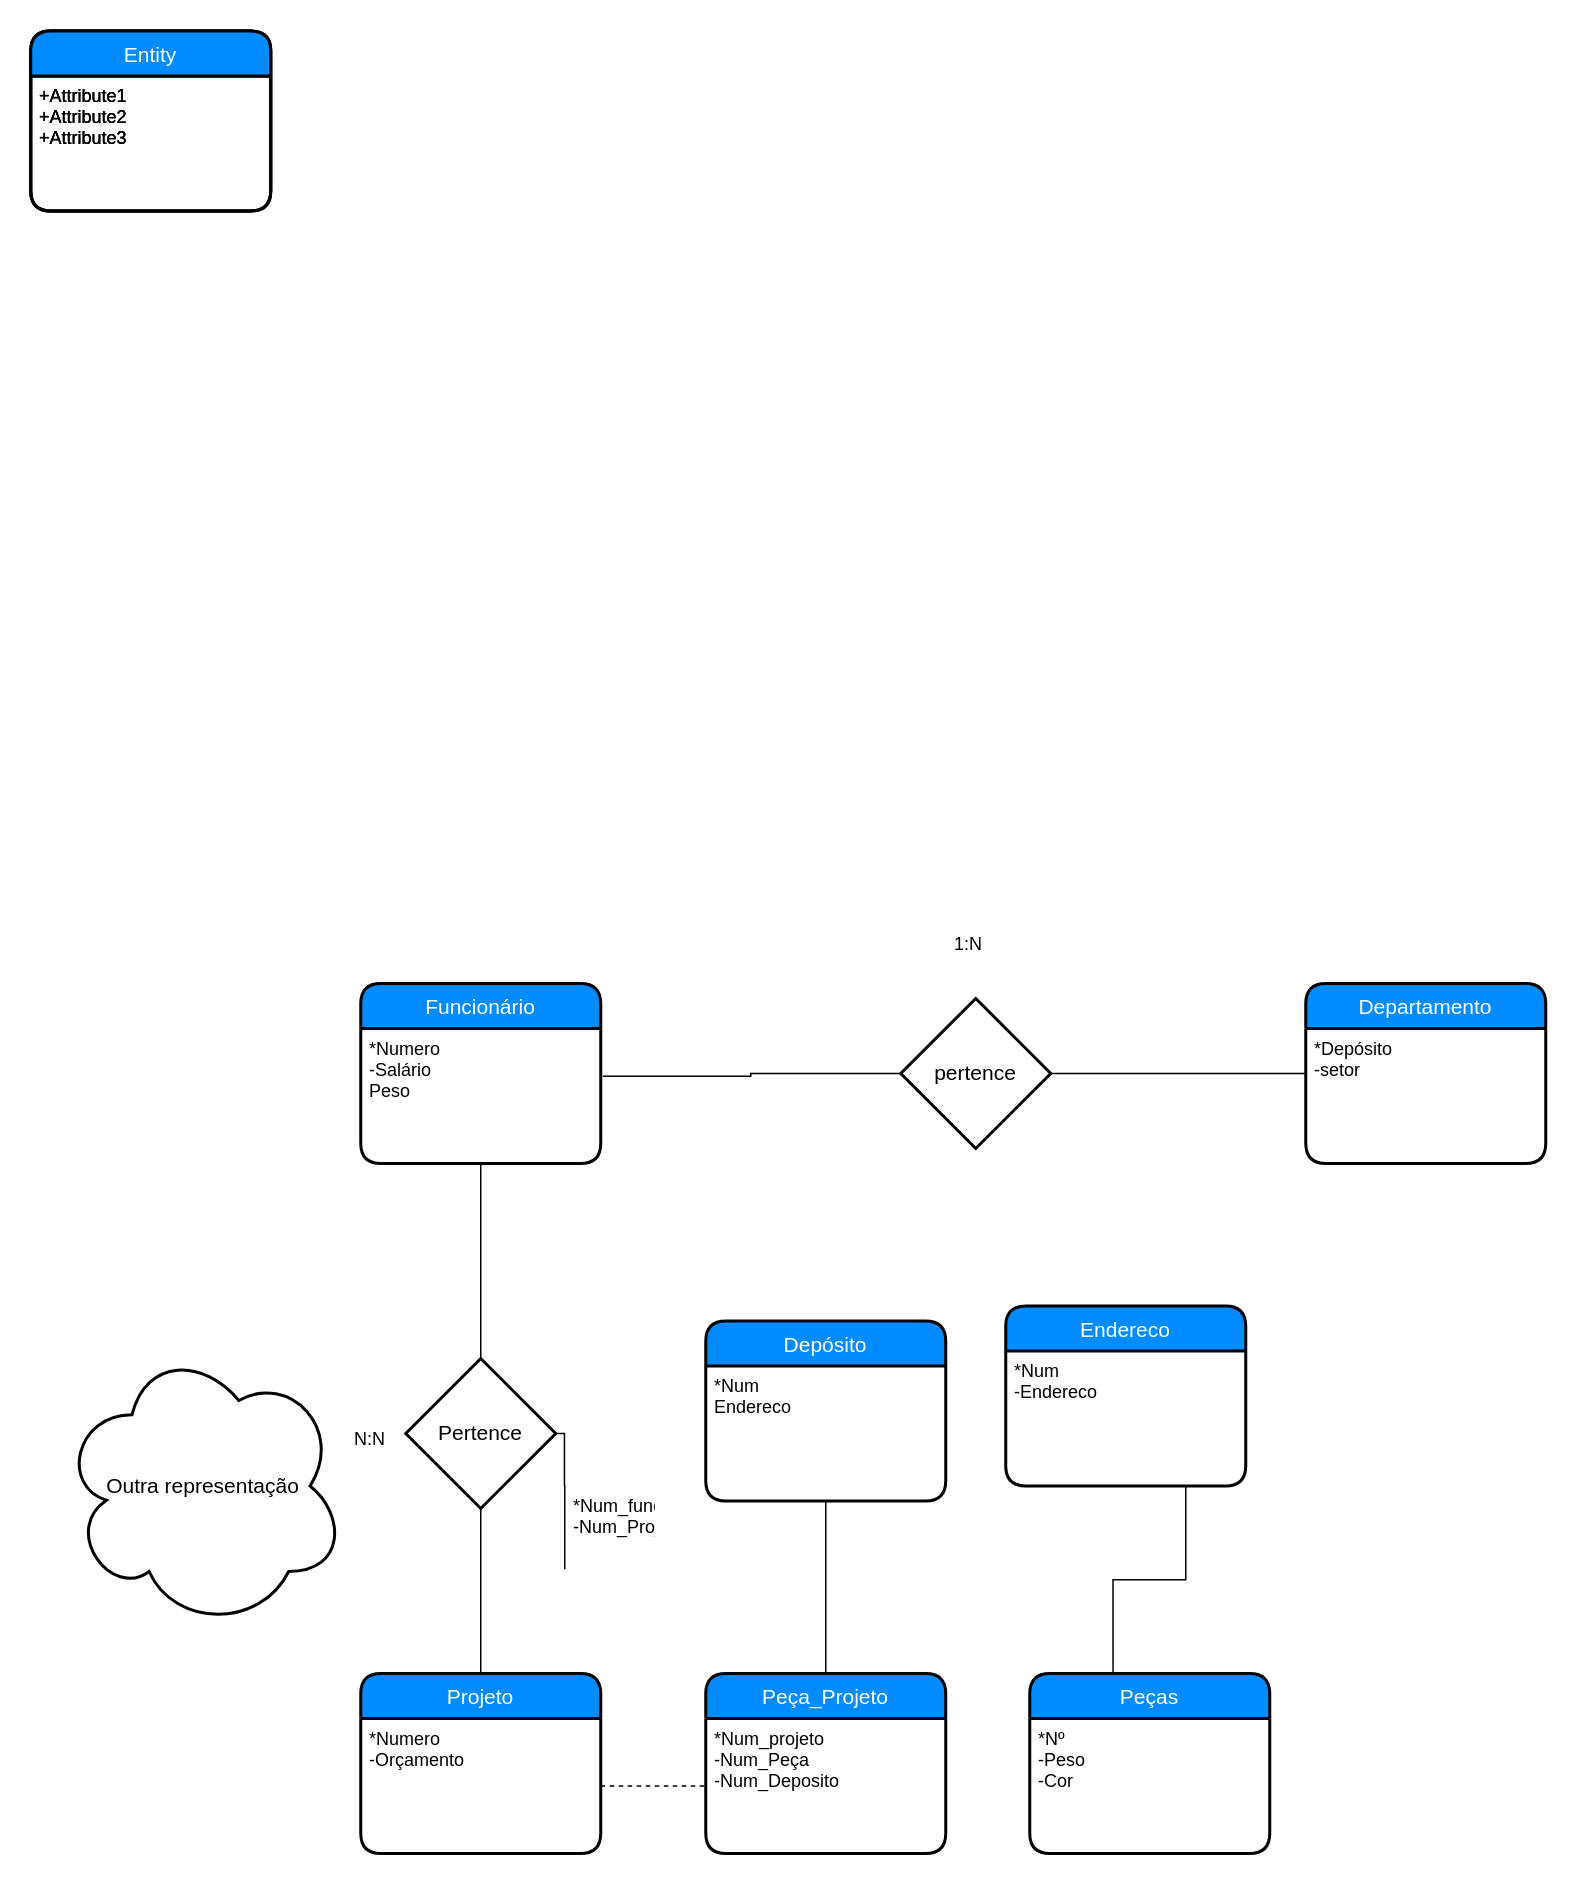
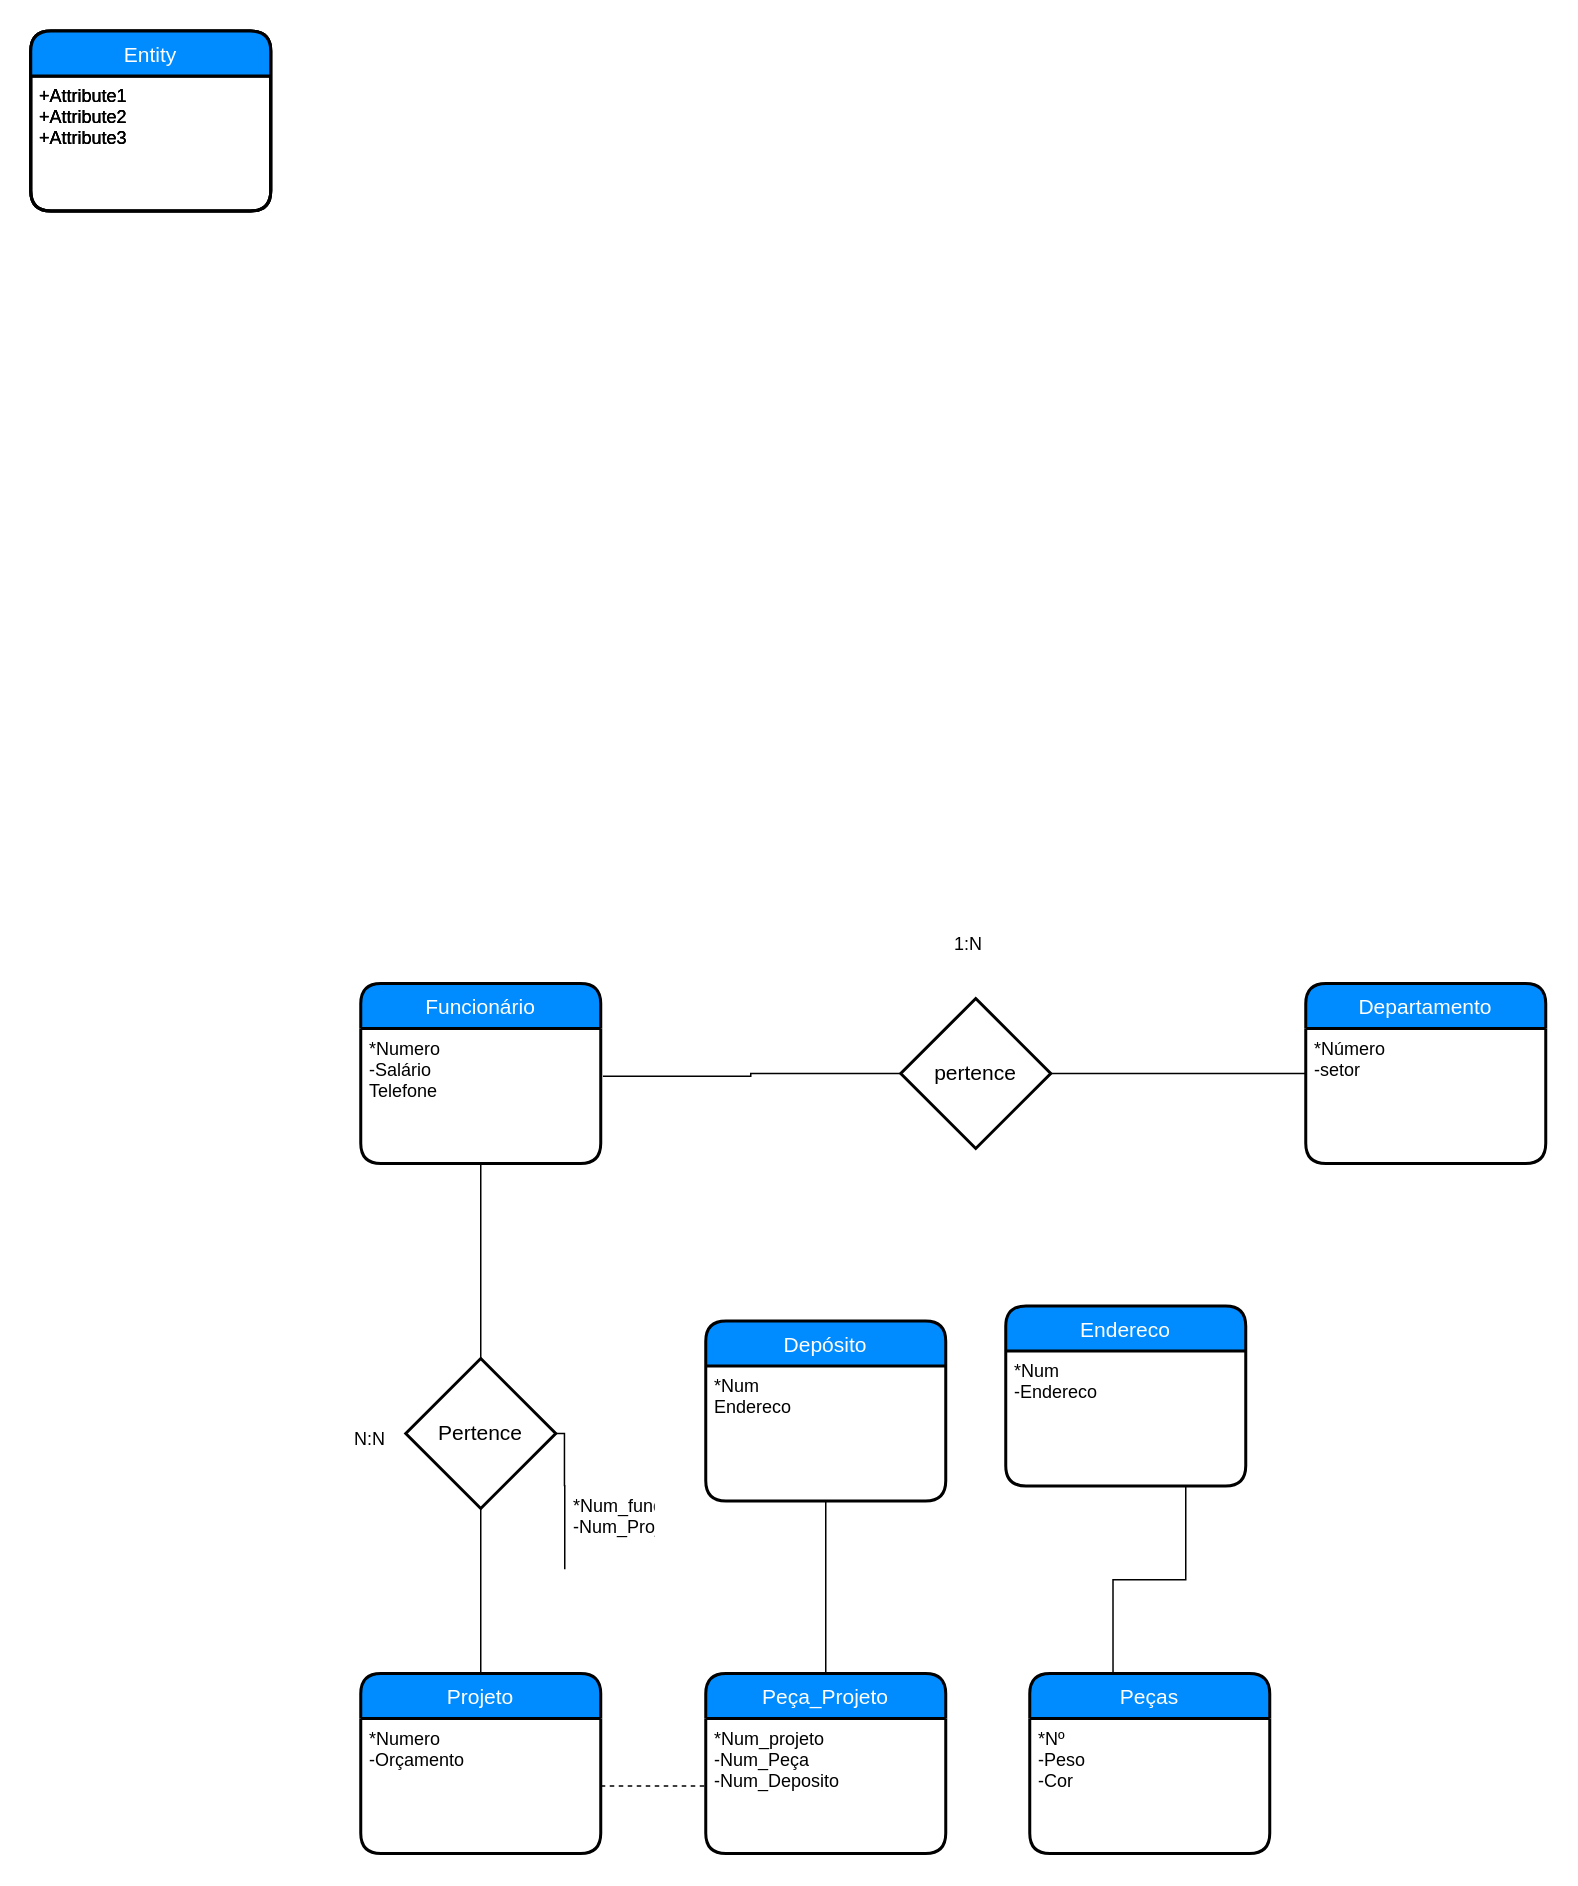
(404, 1049) -> (404, 1049)
(1357, 1049) -> (1349, 1049)
(203, 1486) -> none
